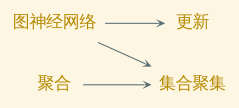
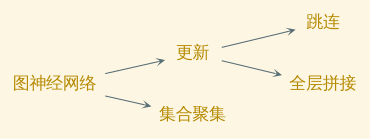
none -> (323, 23)
(55, 85) -> none
none -> (323, 85)
